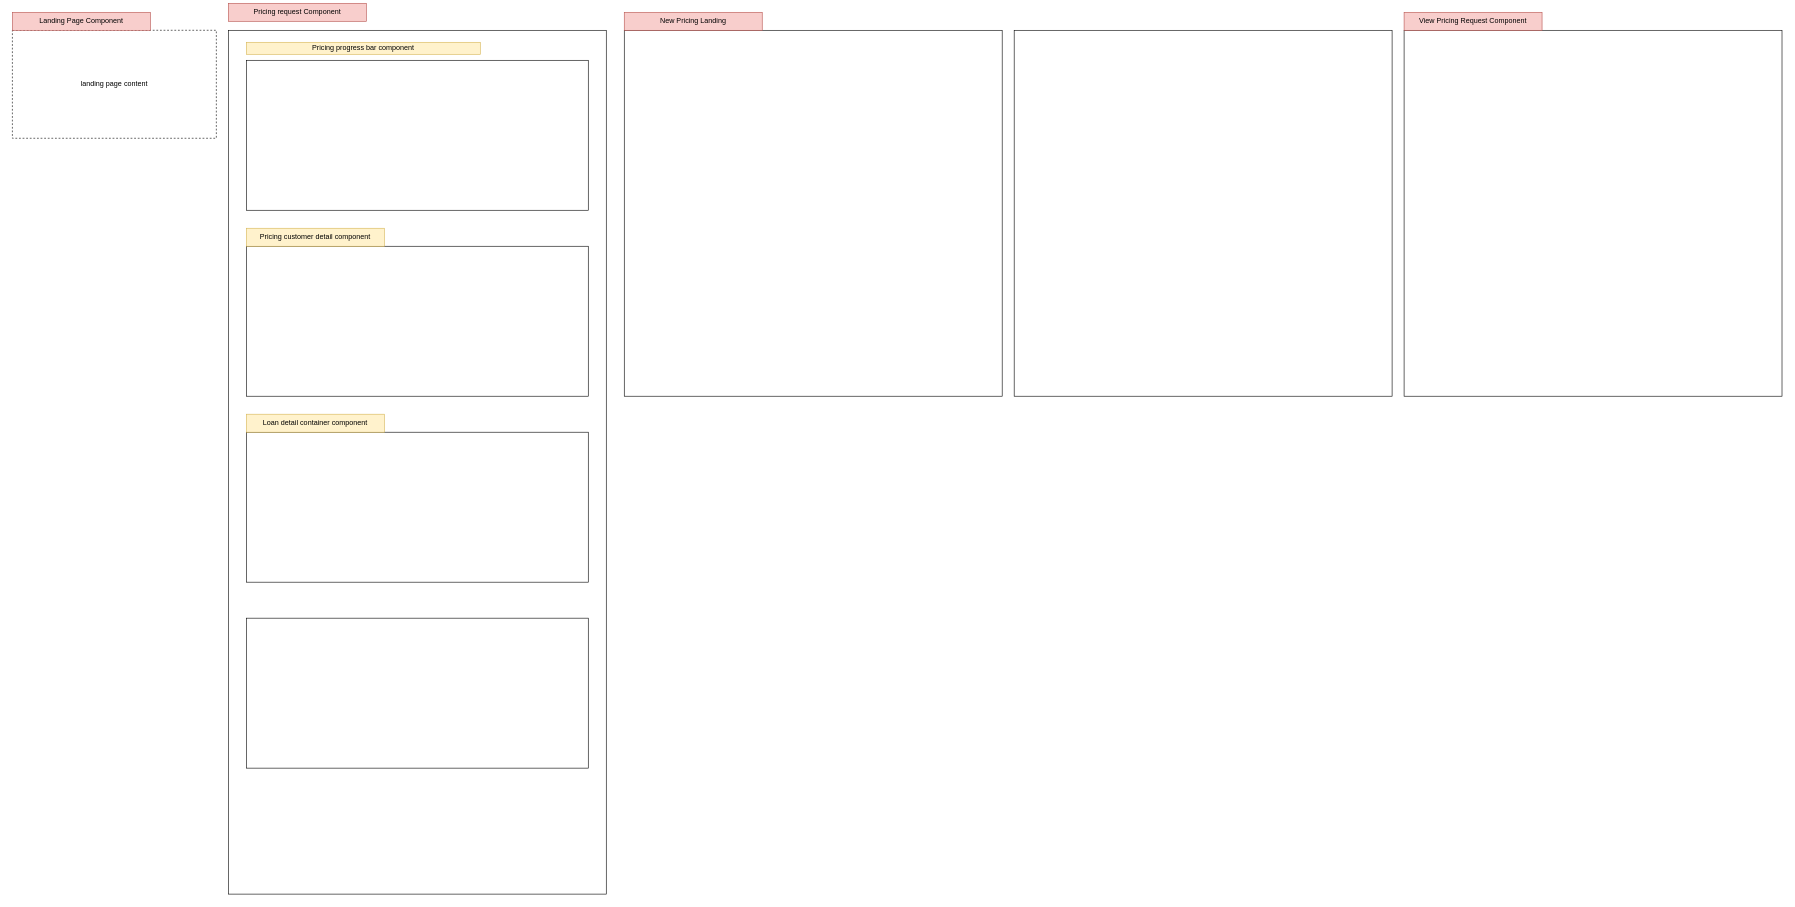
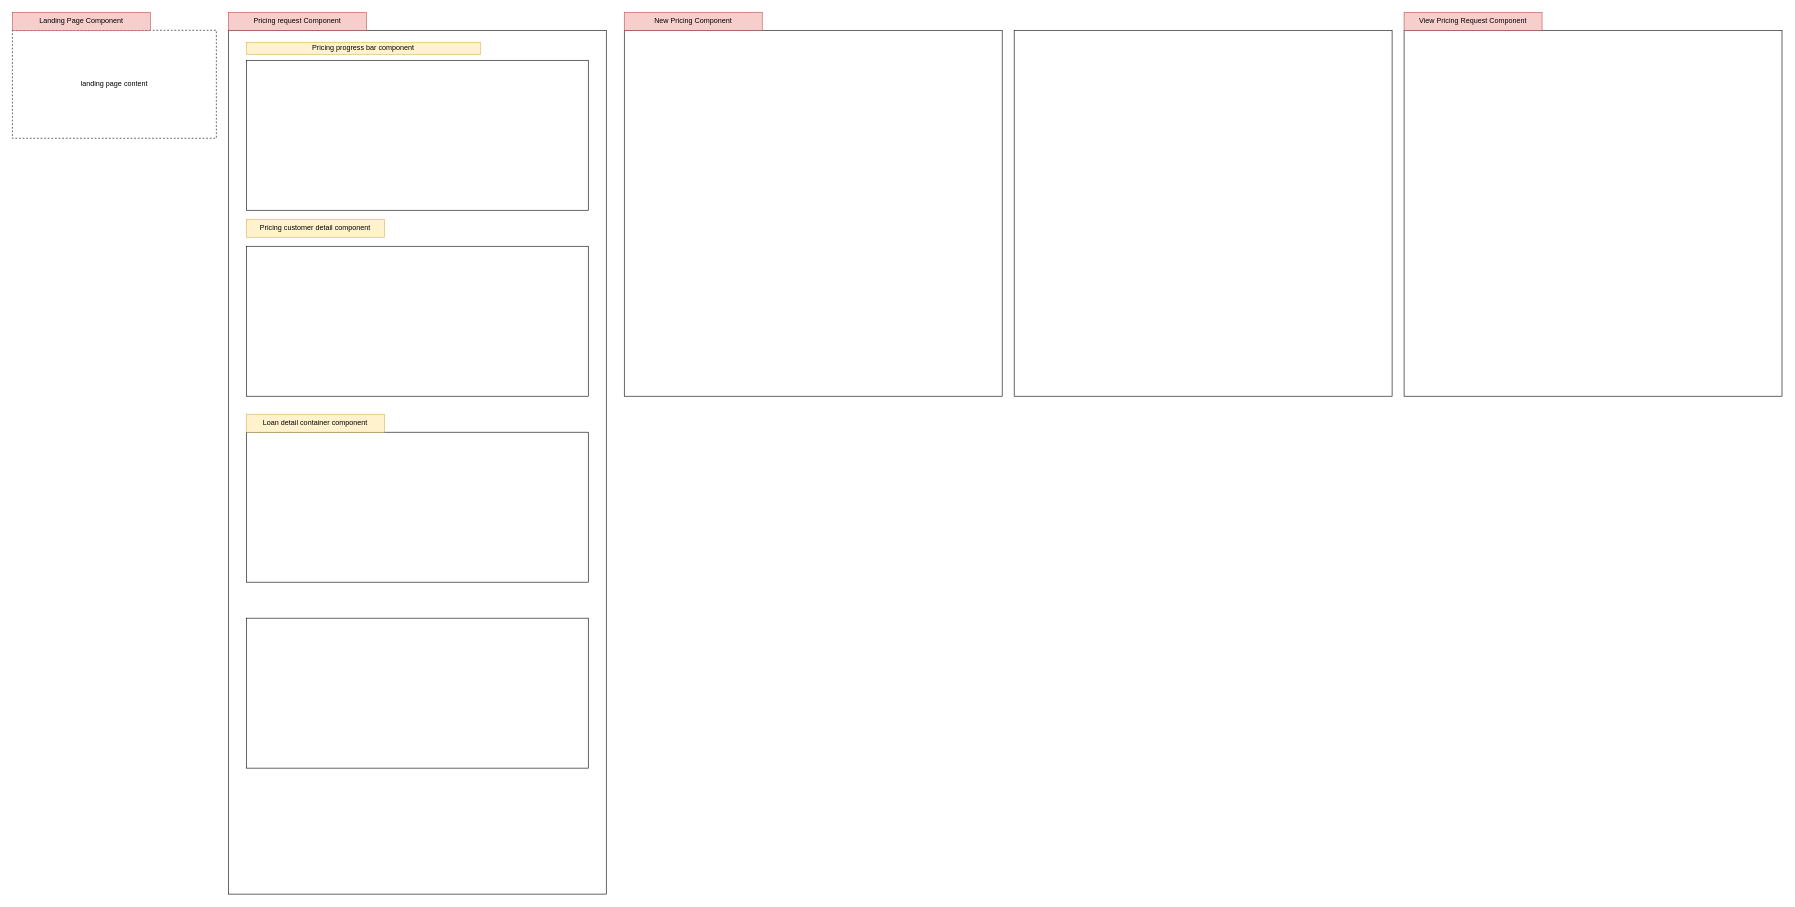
(297, 12) -> (297, 21)
(693, 21) -> (693, 21)
(315, 237) -> (315, 228)
